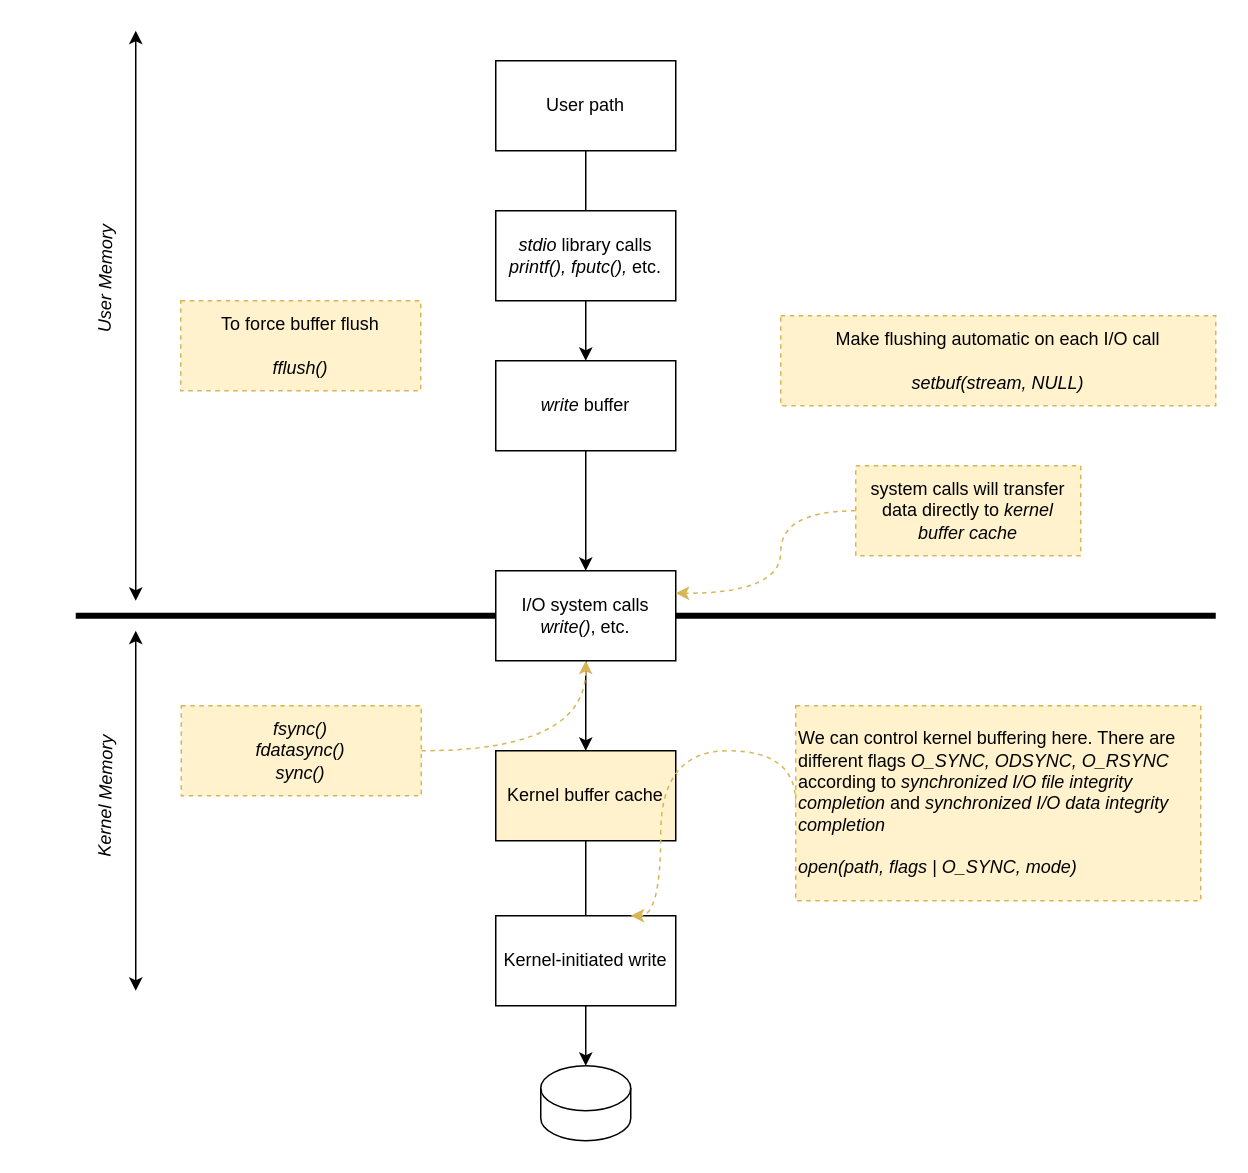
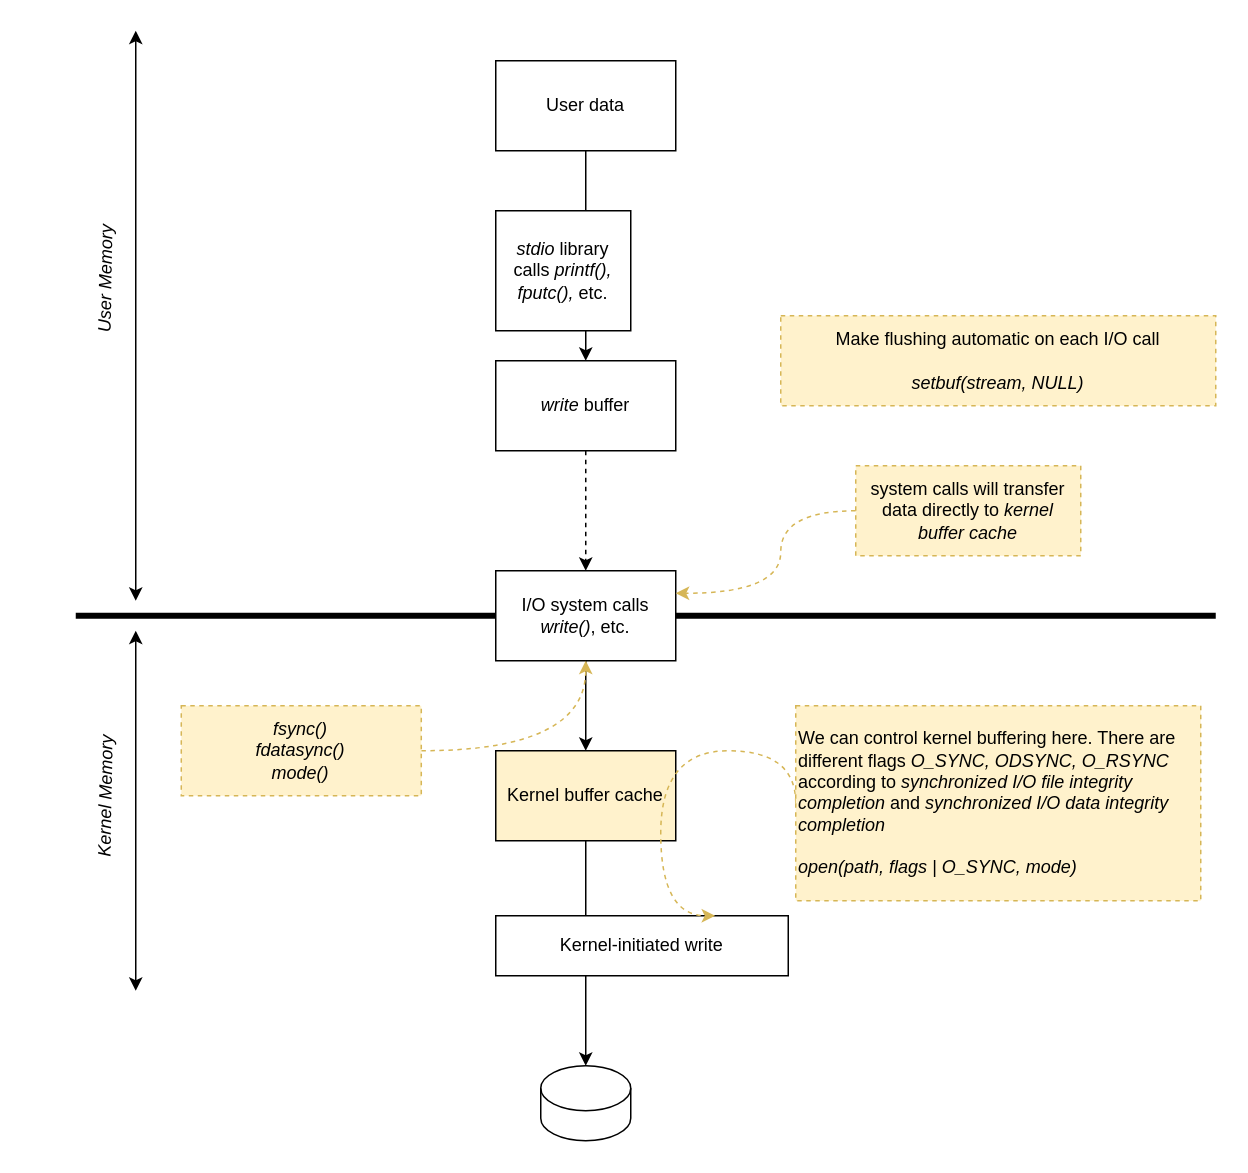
(586, 106) -> (586, 106)
(586, 256) -> (563, 271)
(301, 346) -> none
(586, 506) -> (586, 506)
(301, 751) -> (301, 751)
(586, 961) -> (642, 946)
